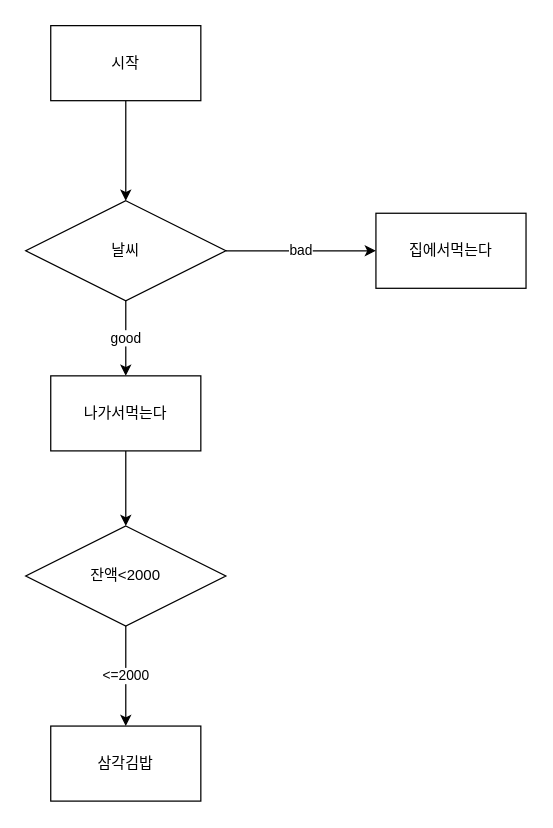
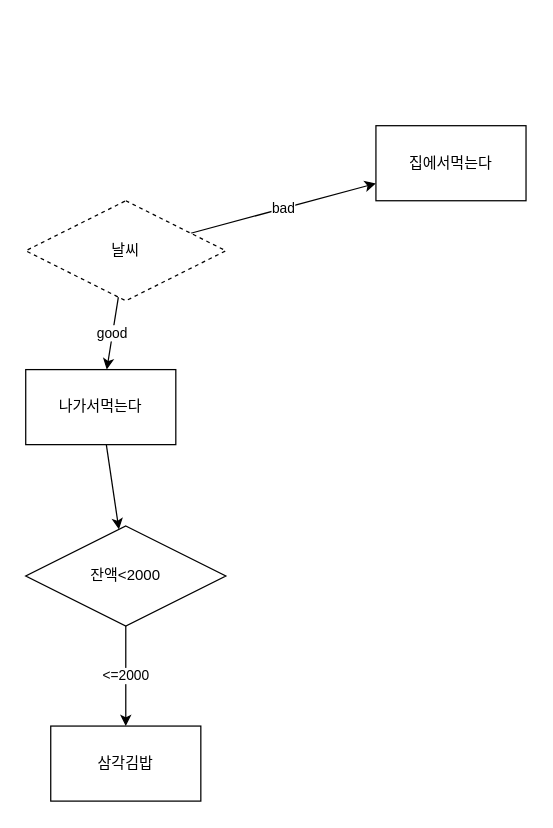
(126, 63) -> none
(126, 147) -> none
(126, 251) -> (126, 251)
(451, 251) -> (451, 163)
(126, 413) -> (101, 407)
